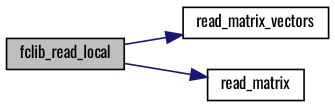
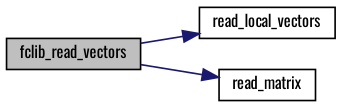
(256, 23) -> (267, 23)
(65, 54) -> (74, 54)
